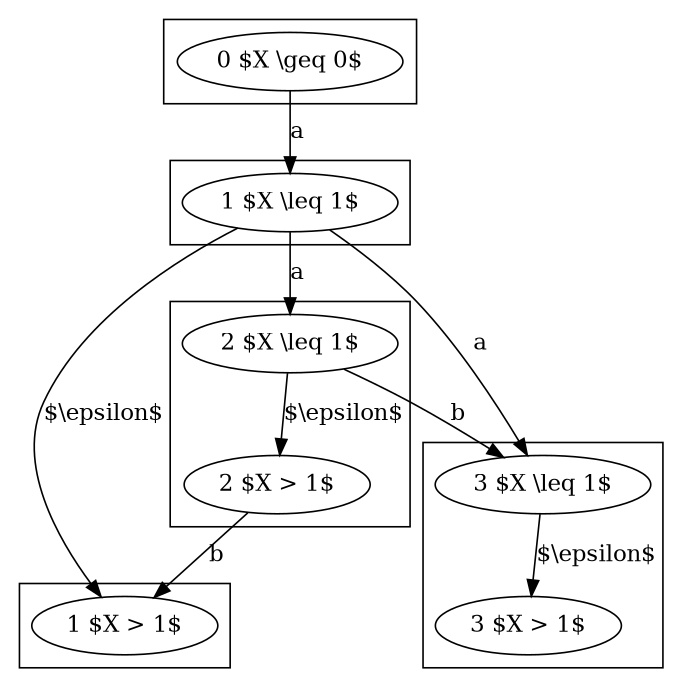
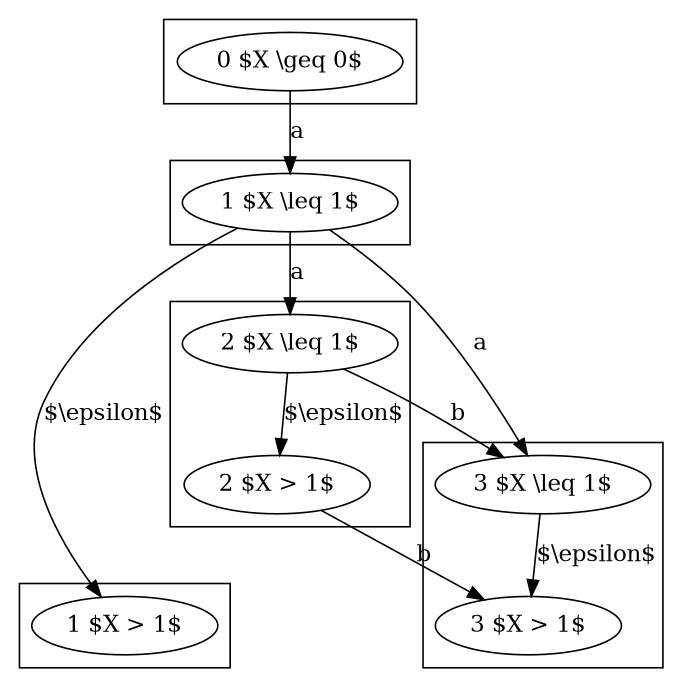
(207, 550) -> (395, 551)
